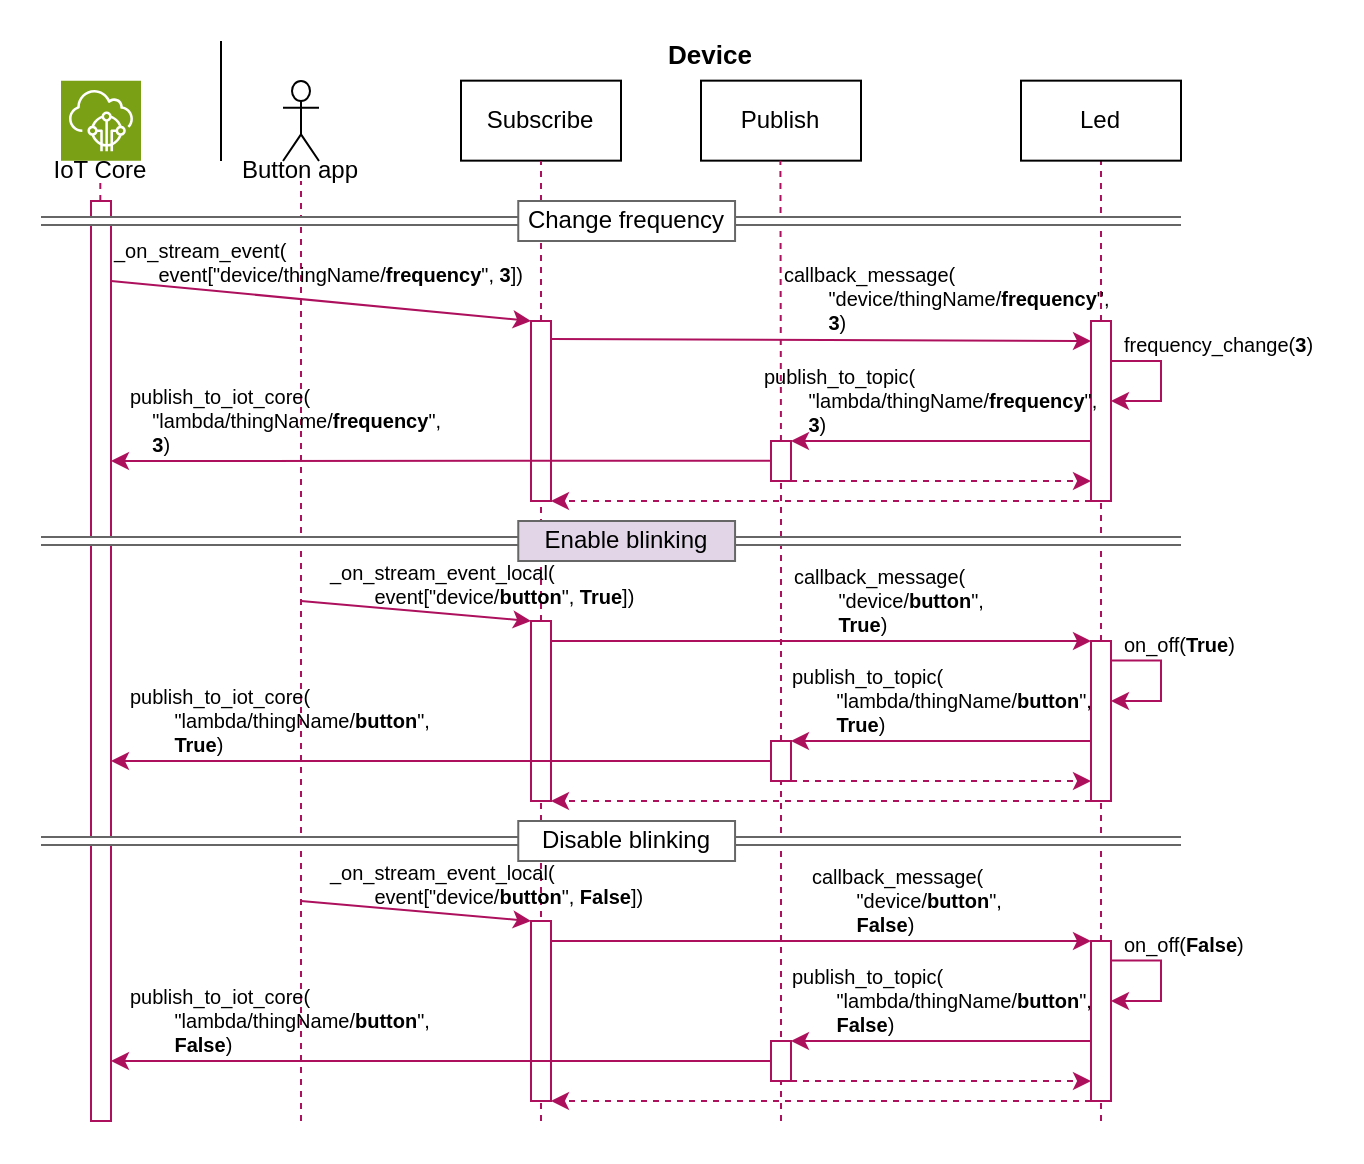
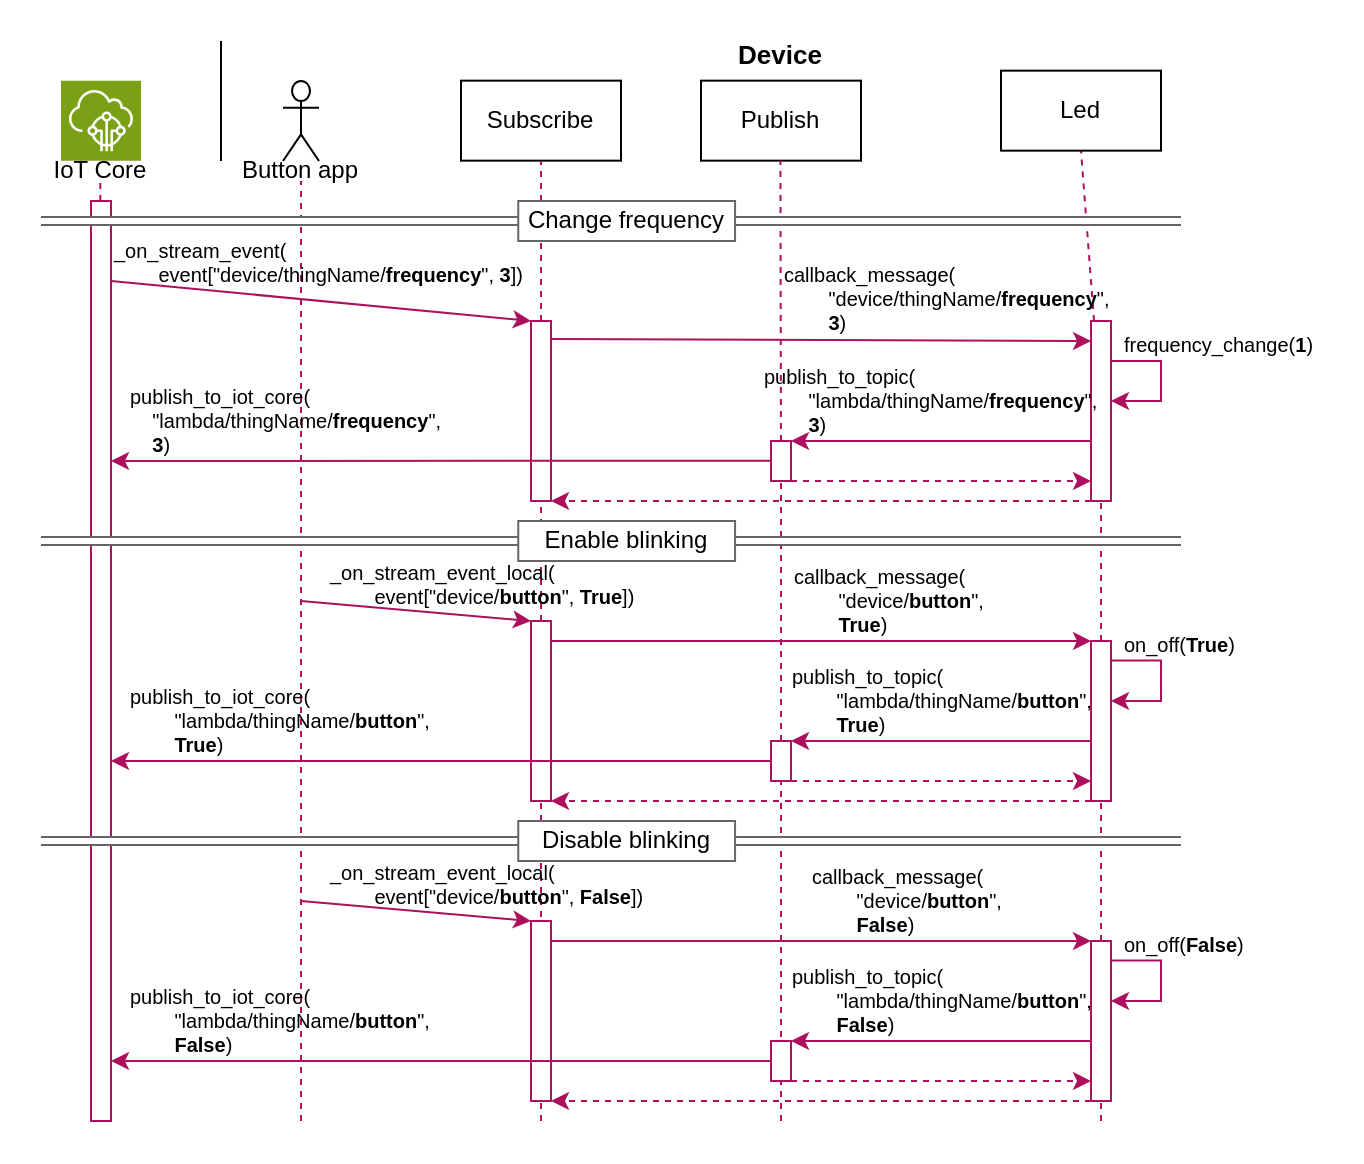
(711, 54) -> (781, 54)
(1101, 121) -> (1081, 111)
(1223, 345) -> (1223, 345)
(627, 541) -> (627, 541)
